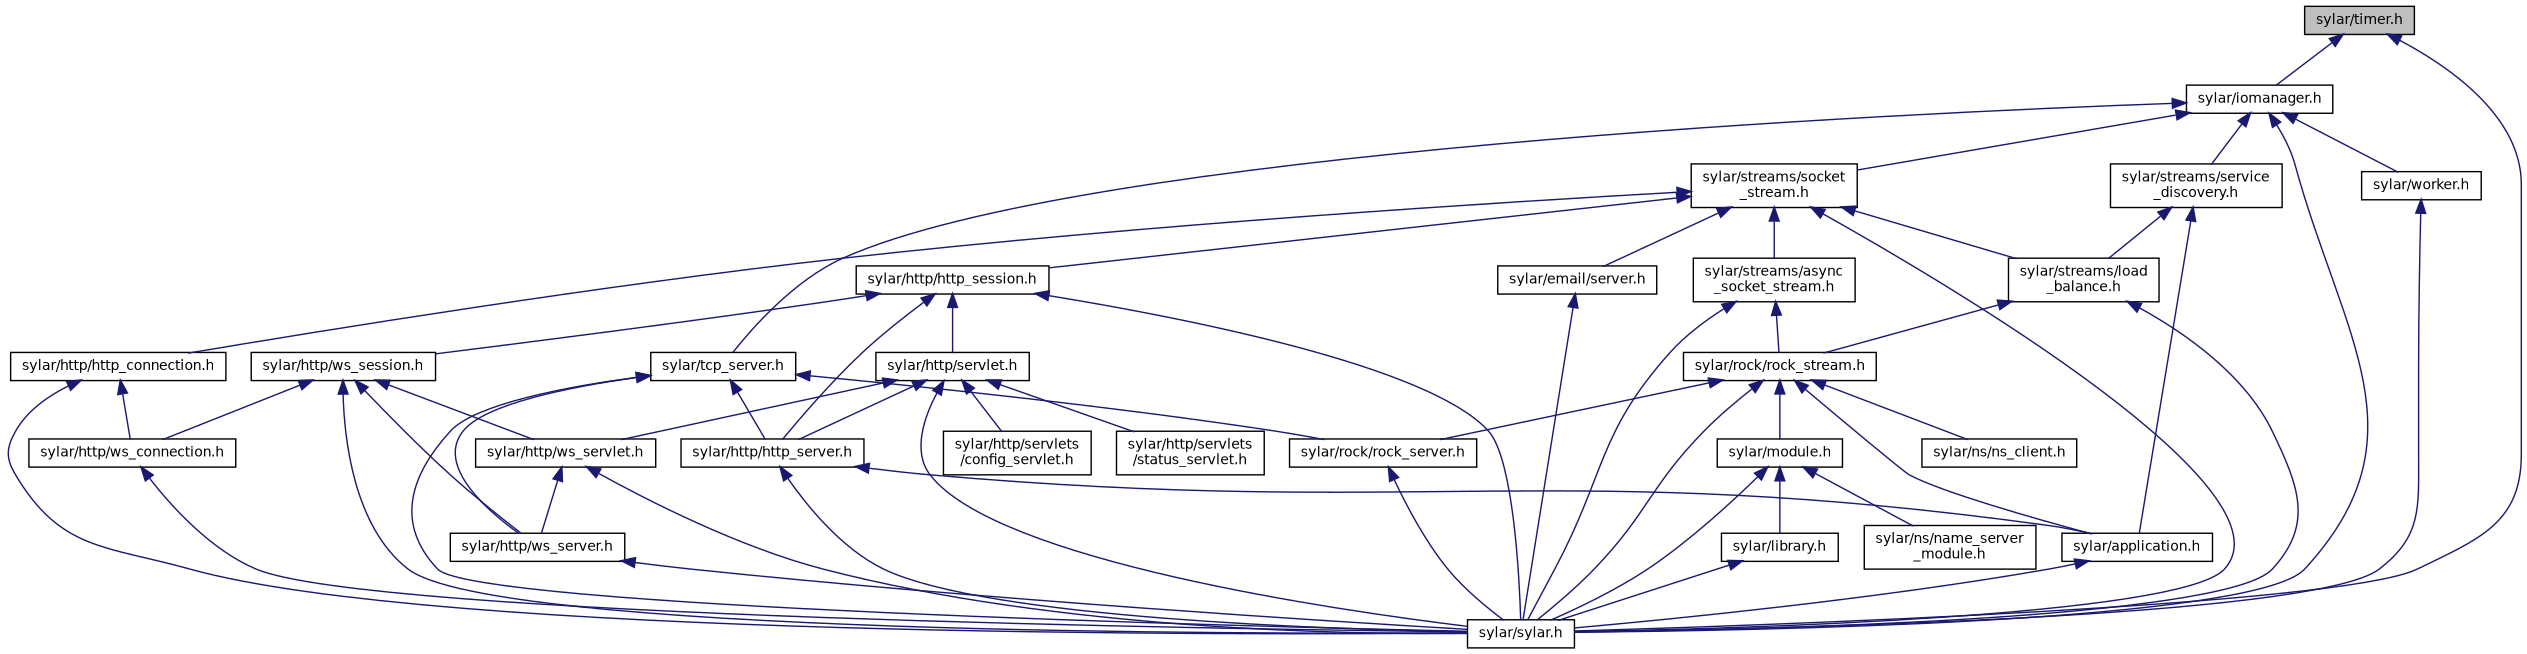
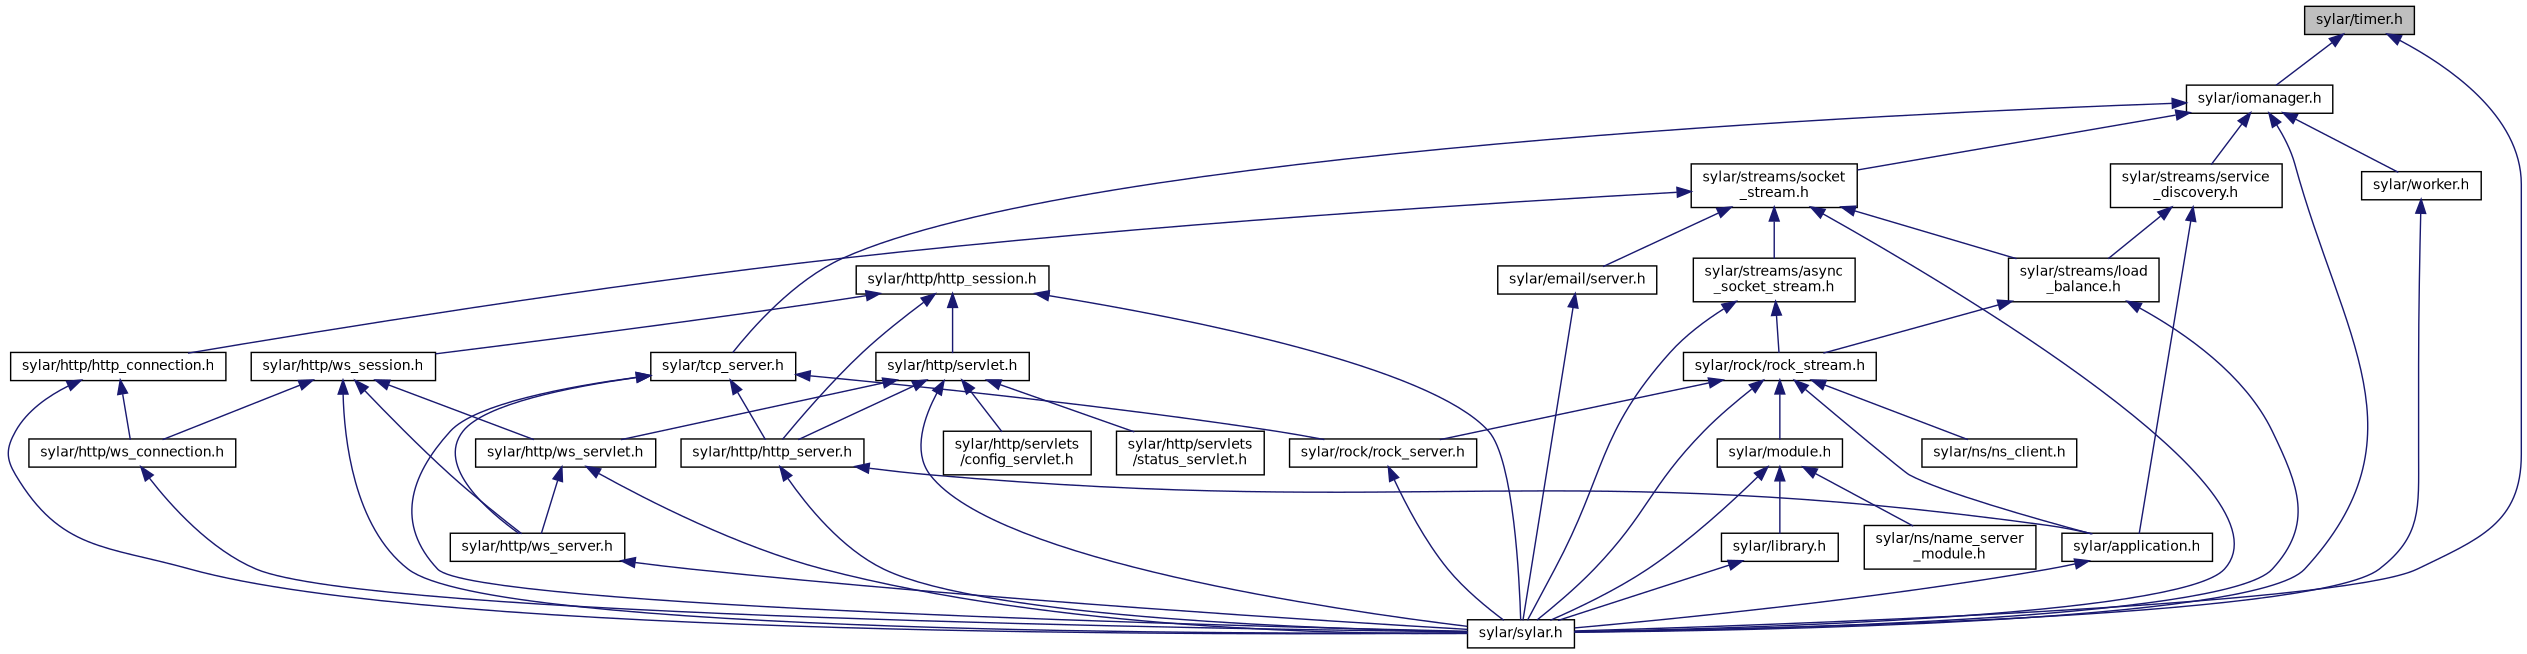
(1363, 233) -> none
